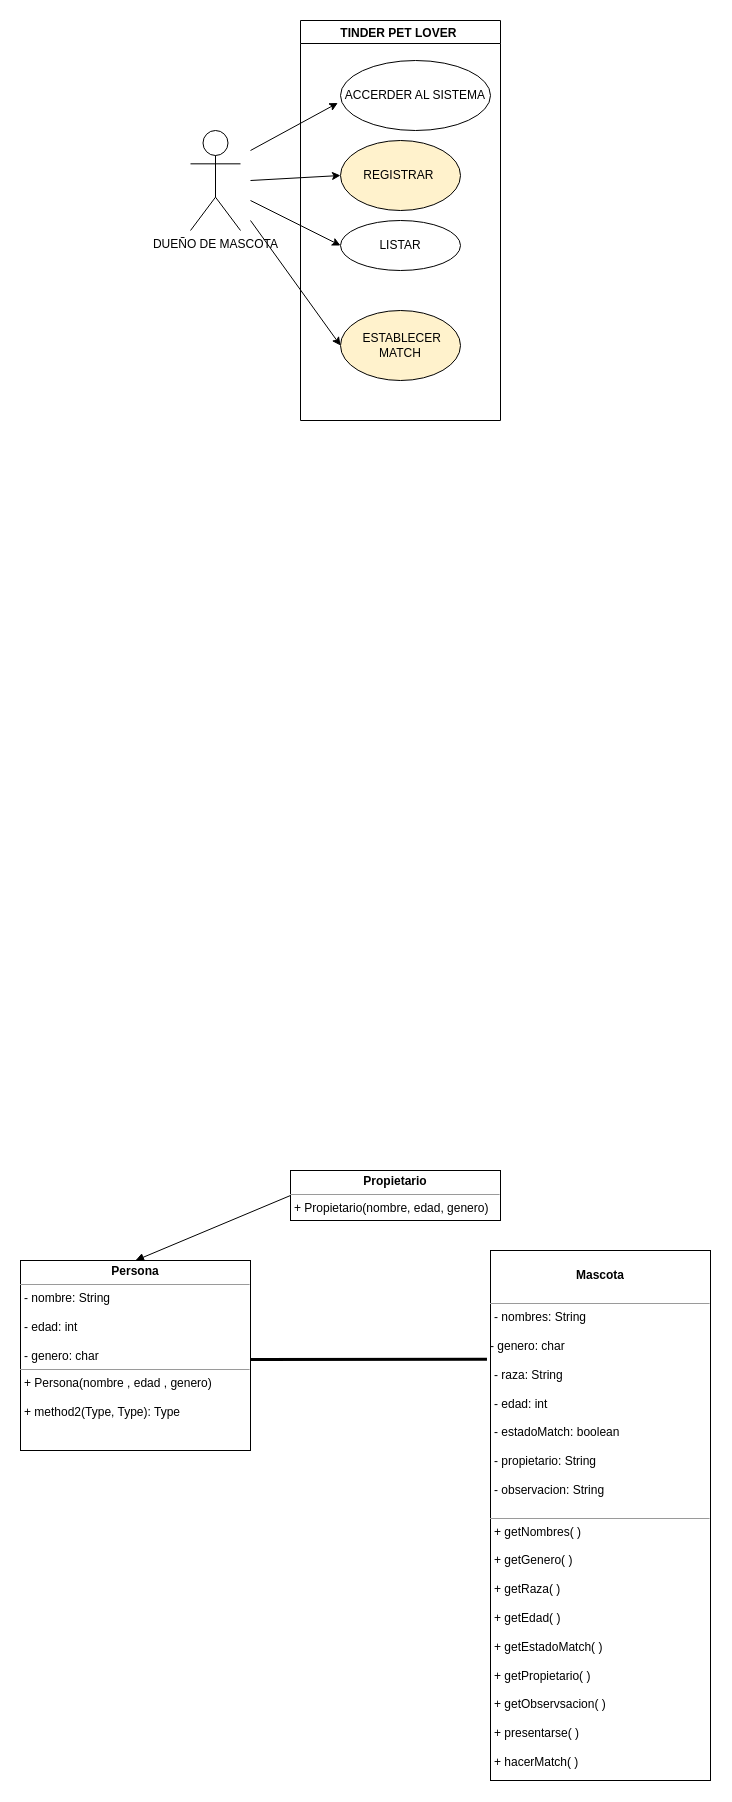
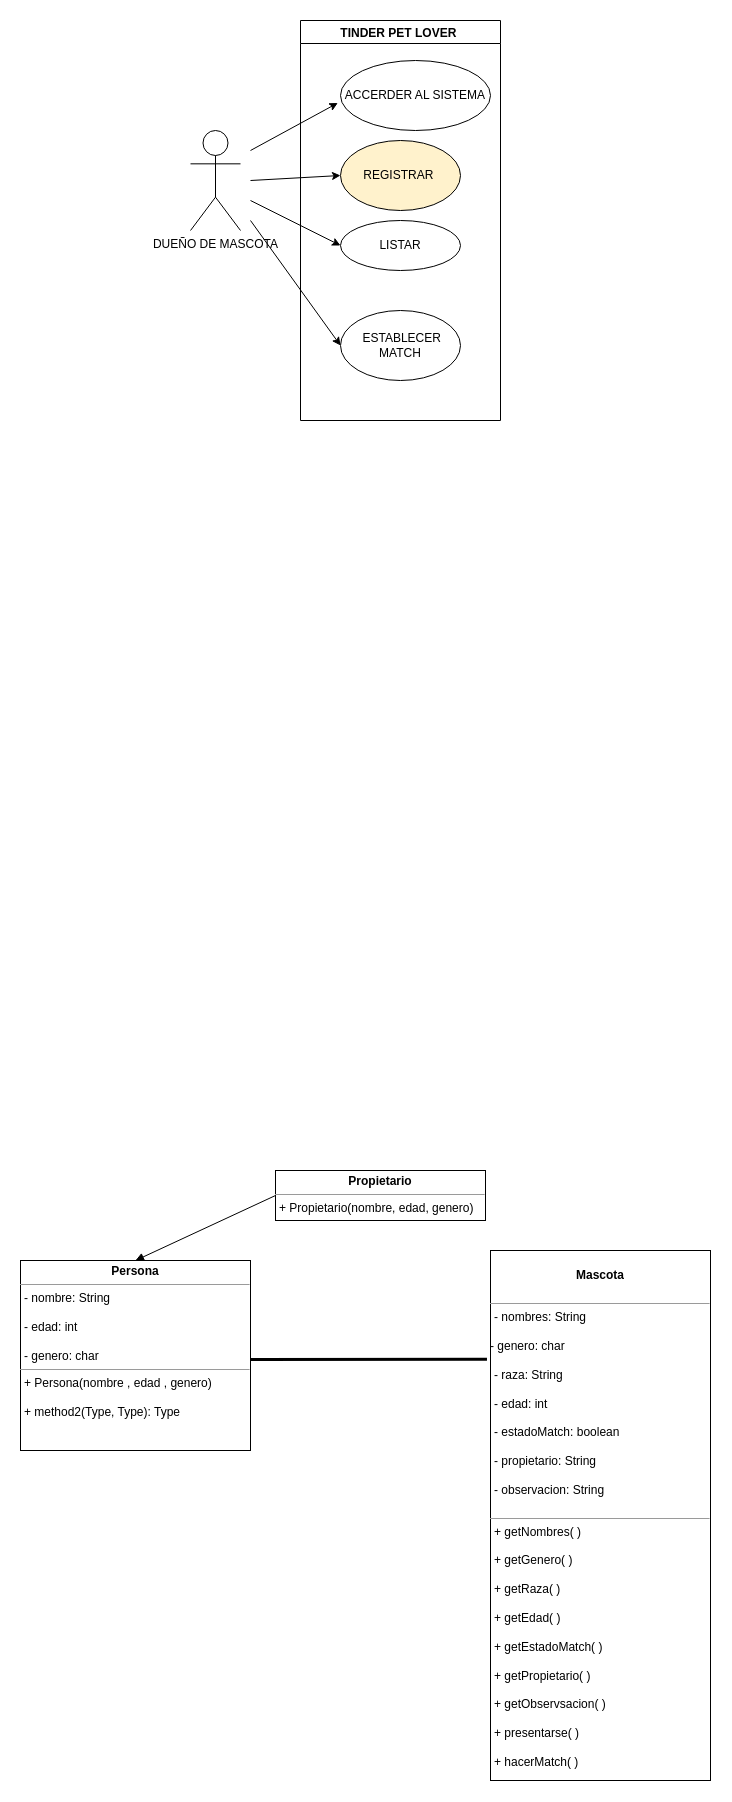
(401, 346) -> (401, 346)
(396, 1196) -> (381, 1196)
